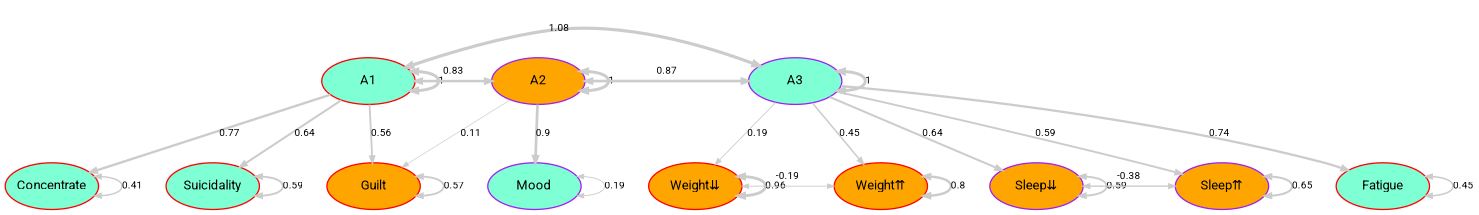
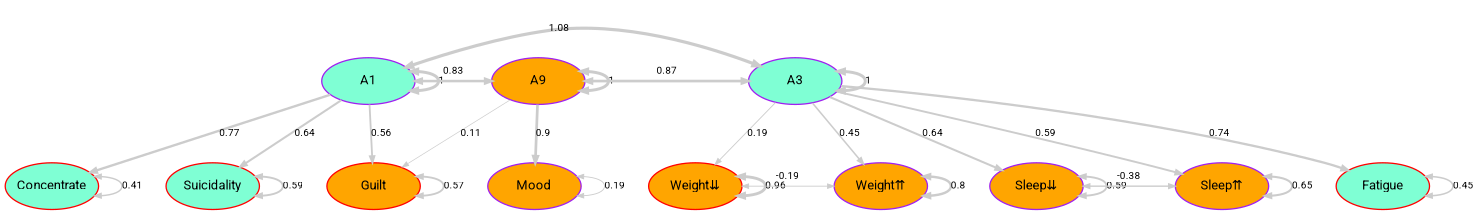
(368, 81) -> (368, 81)
(538, 81) -> (538, 81)
(534, 186) -> (534, 186)
(881, 186) -> (881, 186)
